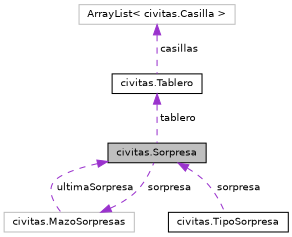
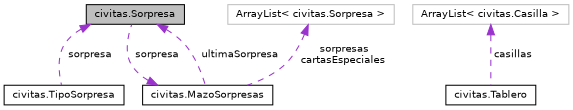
none -> (311, 14)
(157, 124) -> none
(69, 222) -> (208, 95)
